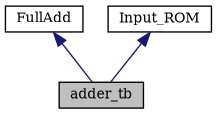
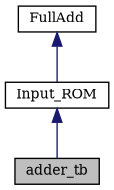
(77, 63) -> (57, 64)
